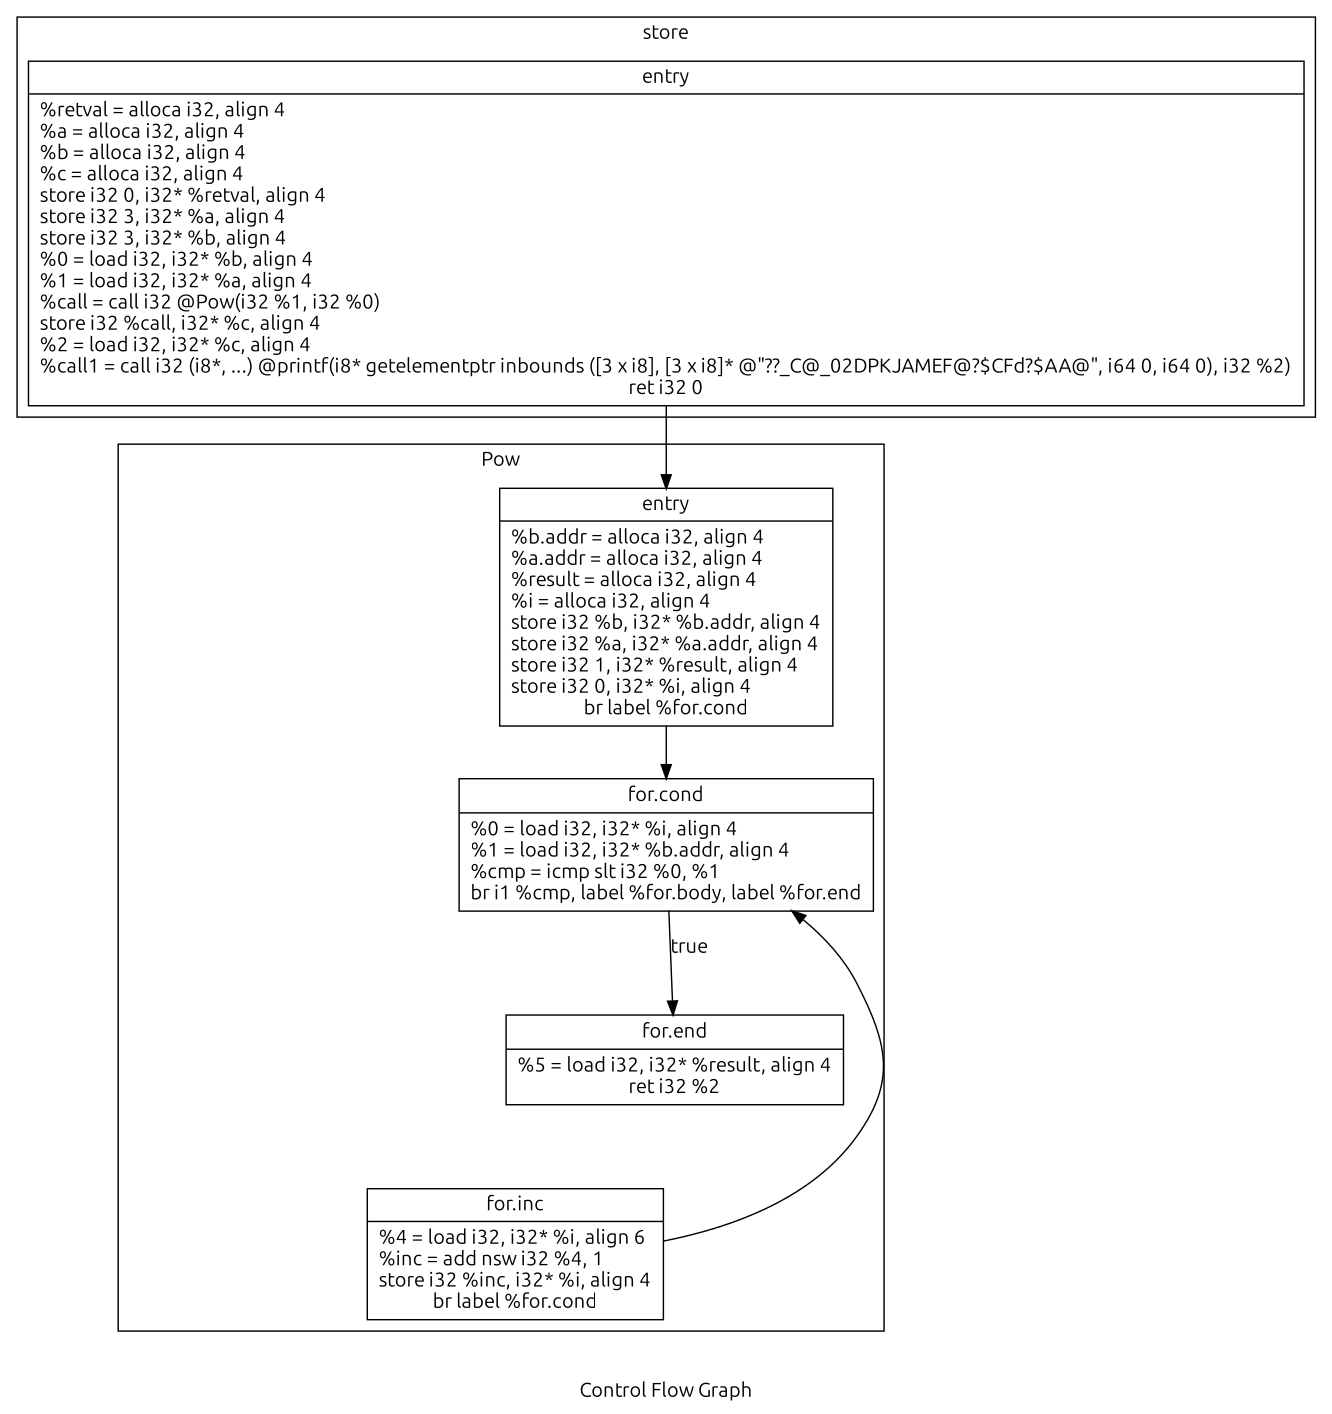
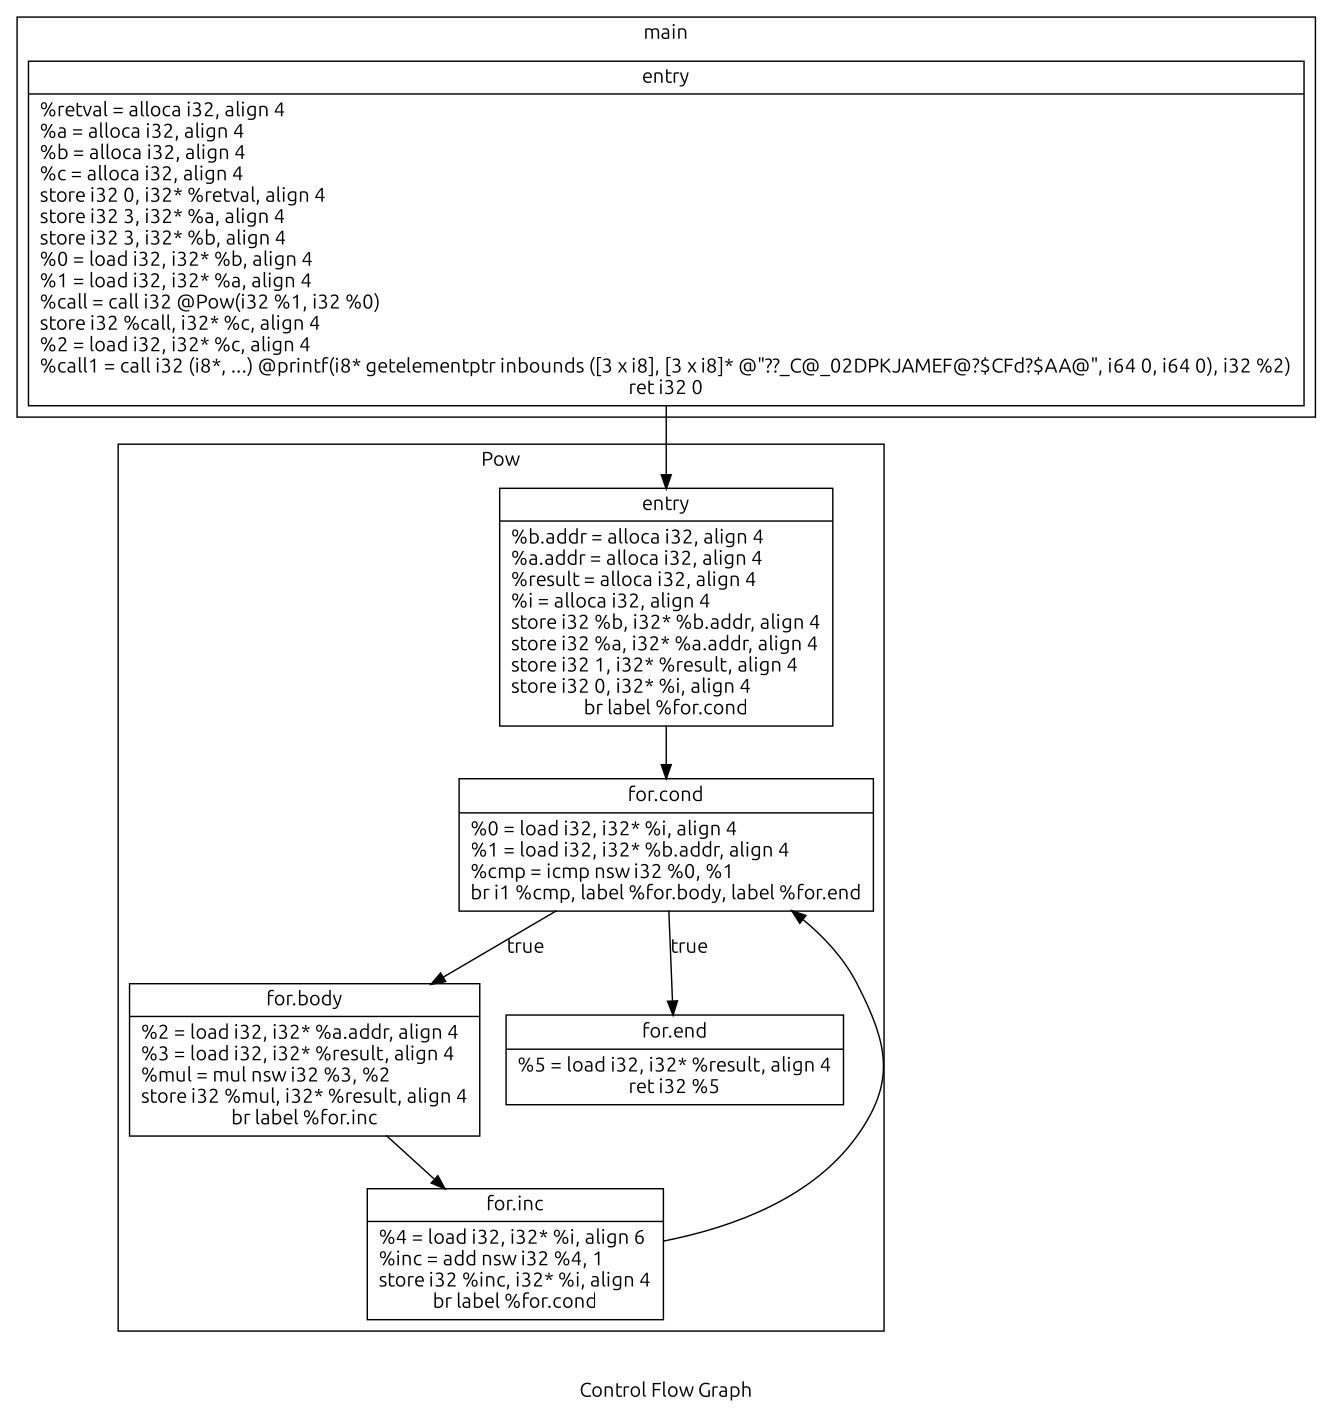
(666, 33) -> (666, 33)
(596, 872) -> (603, 872)
none -> (305, 1060)
(675, 1087) -> (675, 1087)
